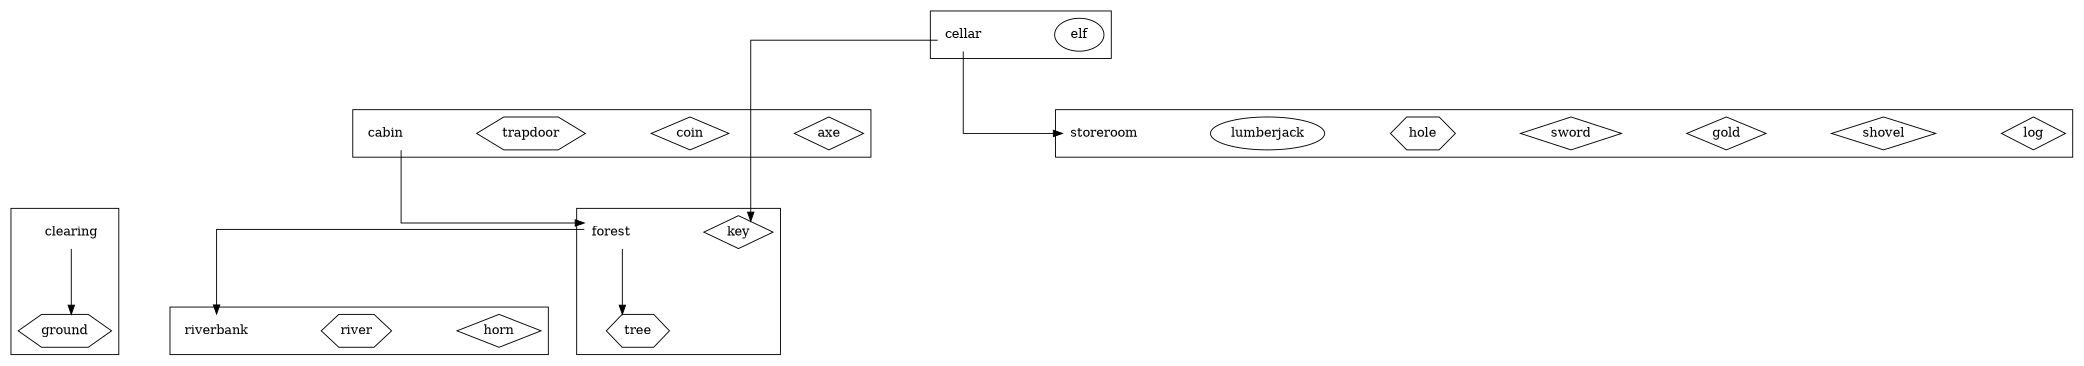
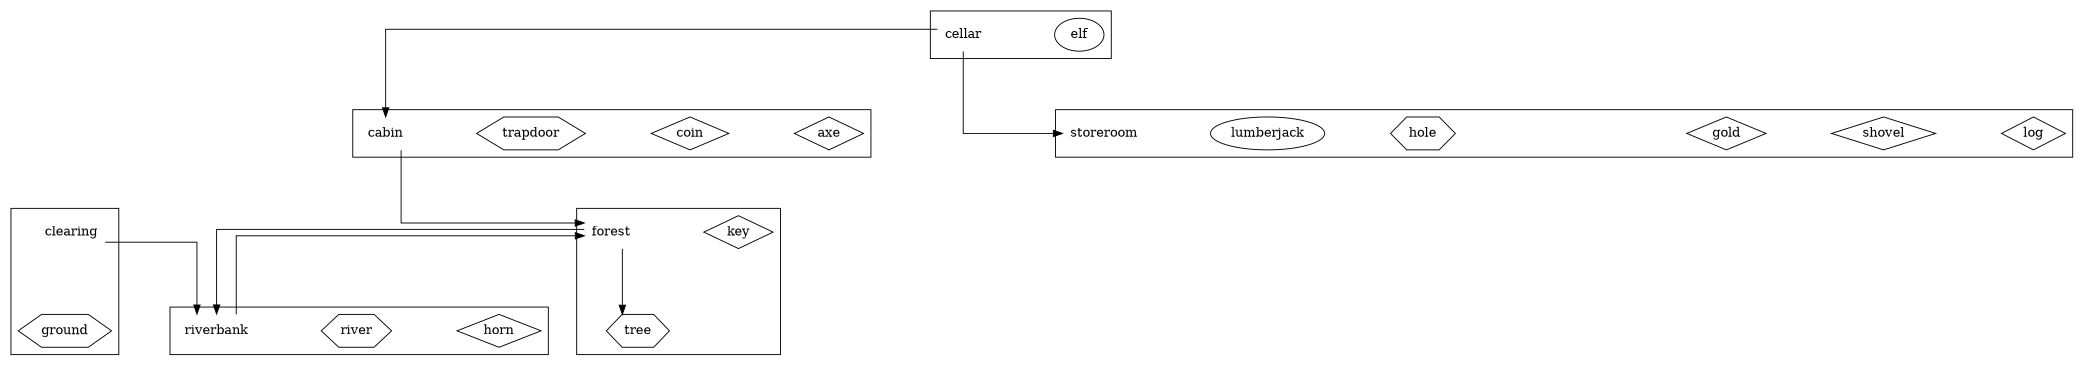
(758, 40) -> (622, 29)
(1571, 133) -> none
none -> (367, 236)
(71, 277) -> (183, 242)
